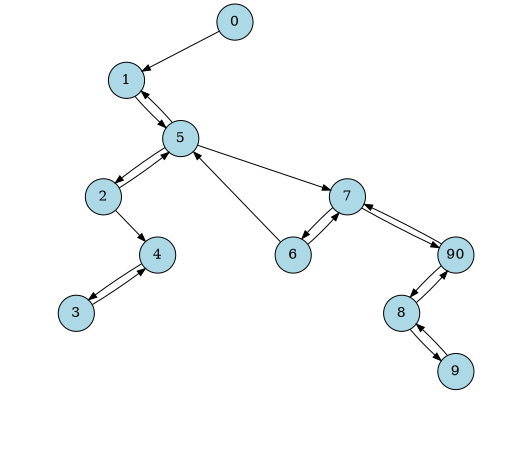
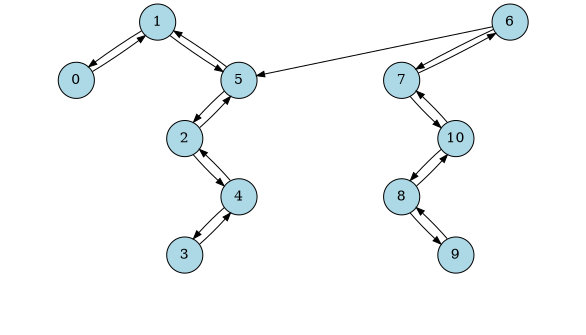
none -> (118, 46)
(260, 166) -> none
none -> (218, 167)
(456, 255) -> (456, 139)
